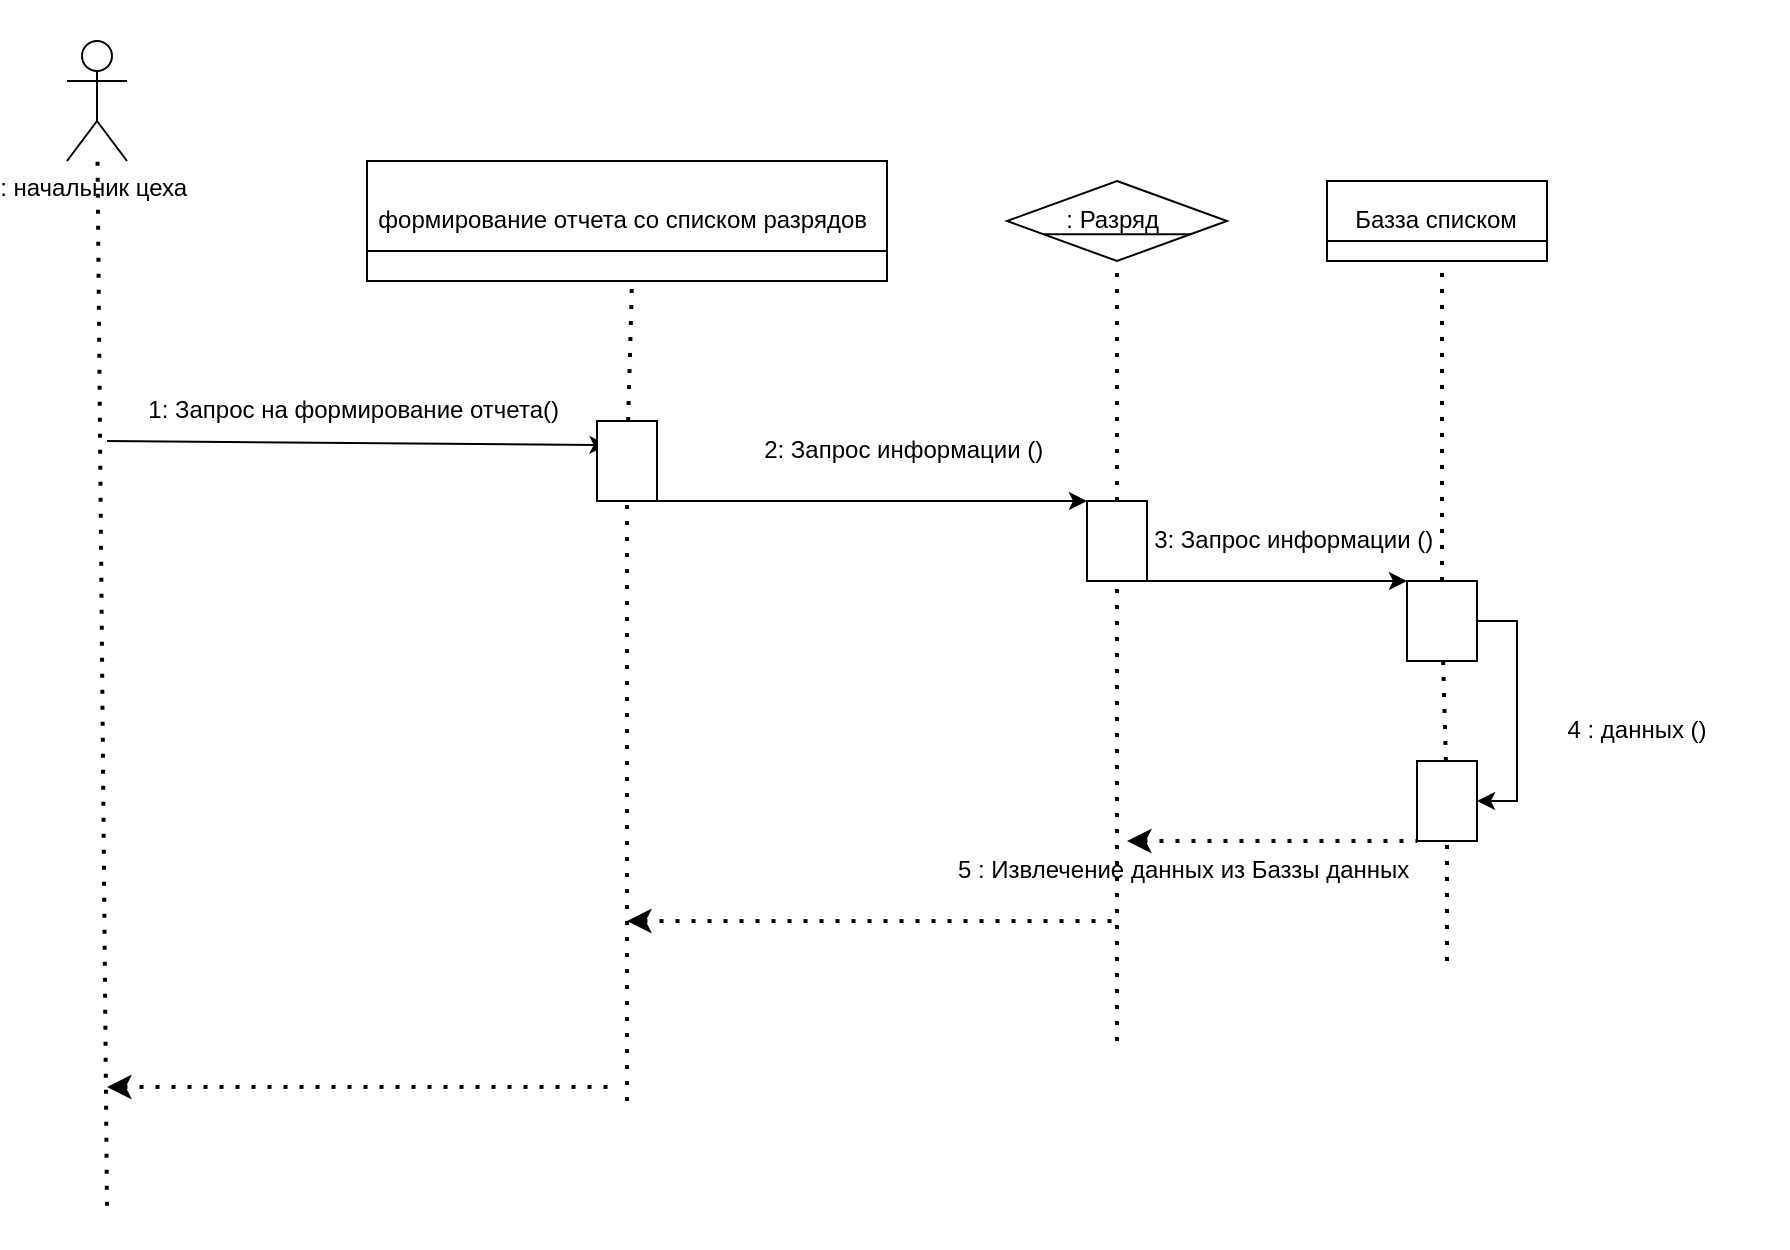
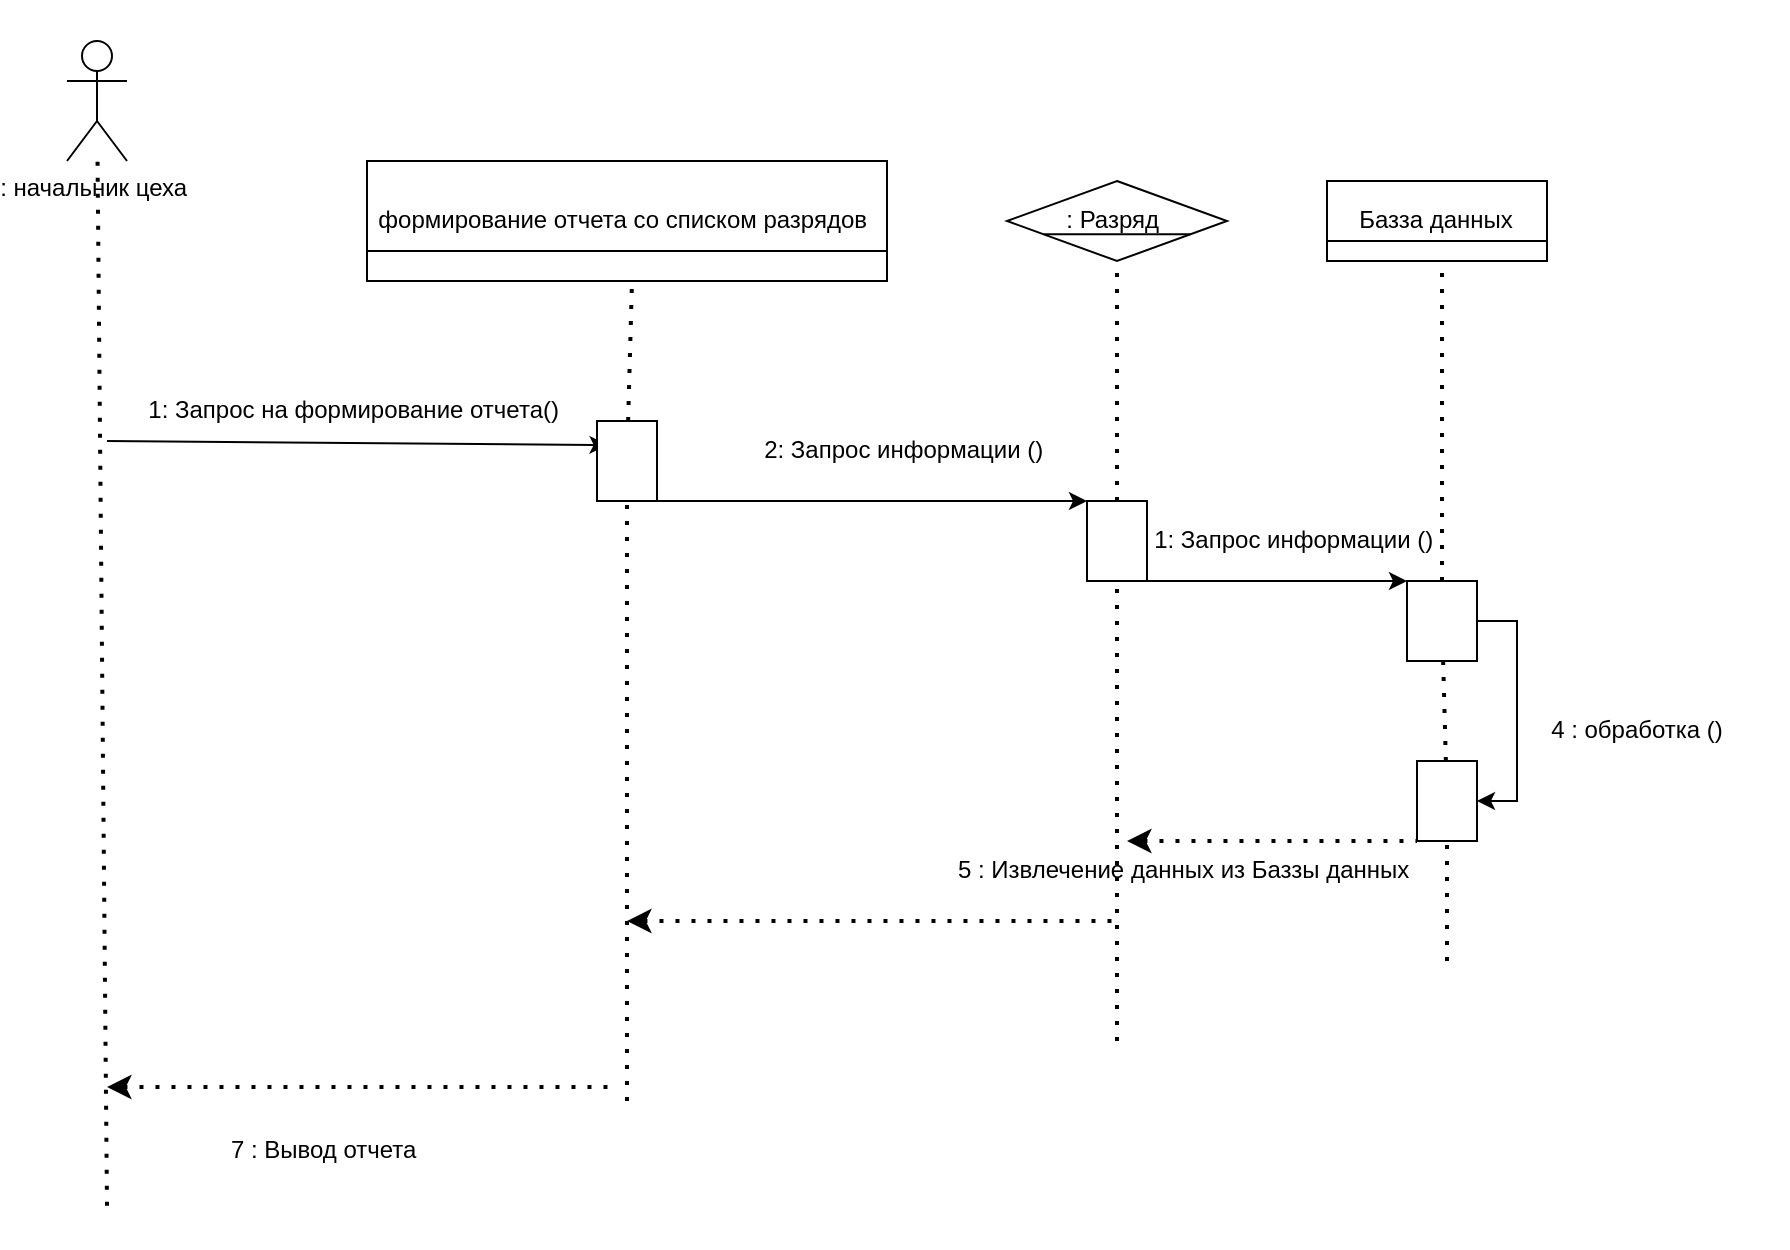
(1437, 221) -> (1437, 221)
(1298, 541) -> (1298, 541)
(1638, 731) -> (1638, 731)
none -> (327, 1151)
